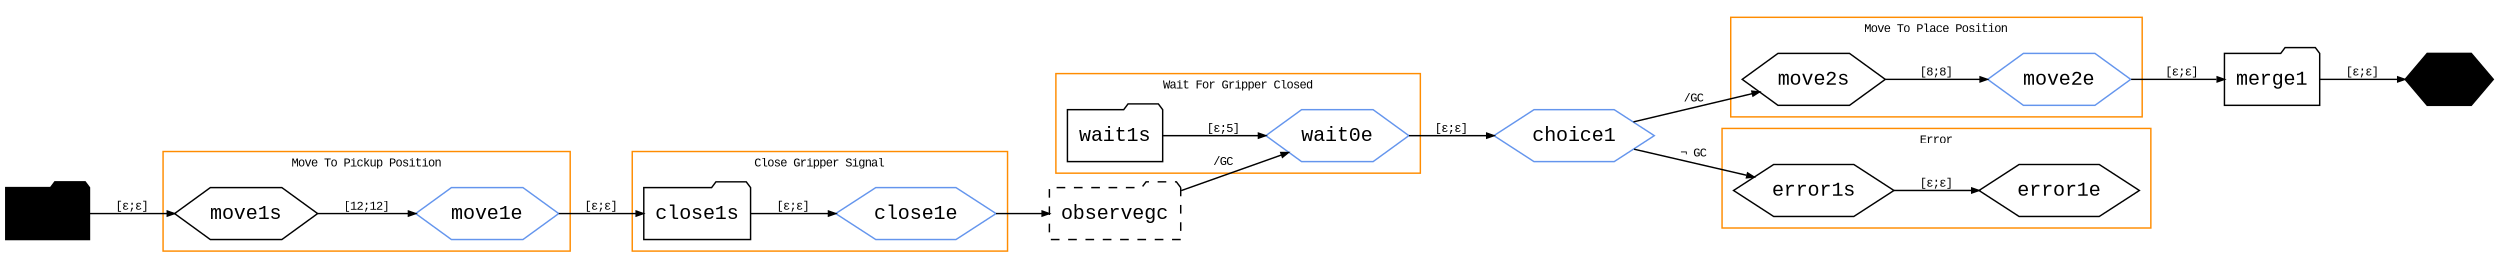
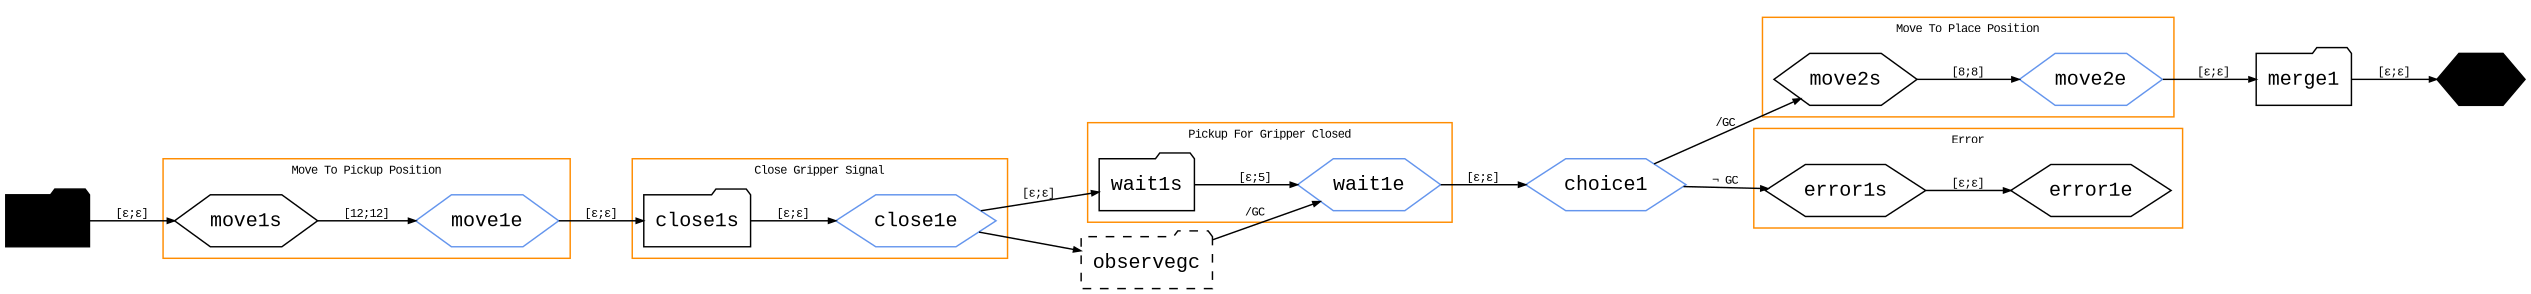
(1238, 86) -> (1270, 135)
(1337, 136) -> (1369, 185)
none -> (1036, 202)
